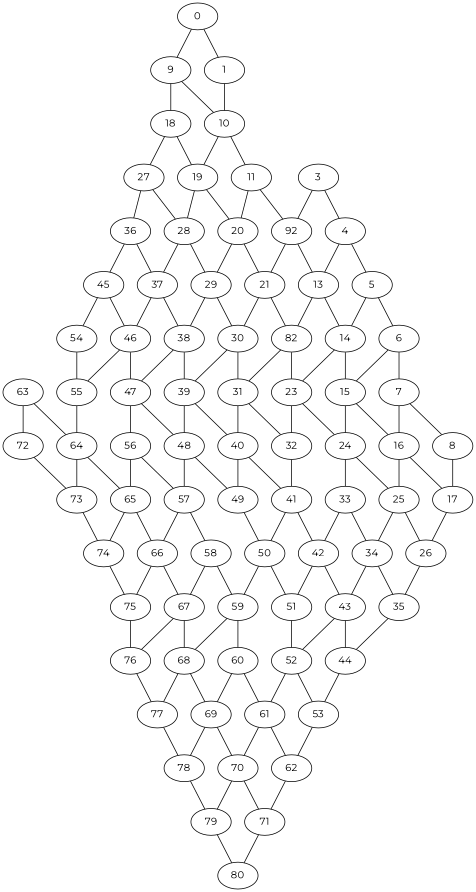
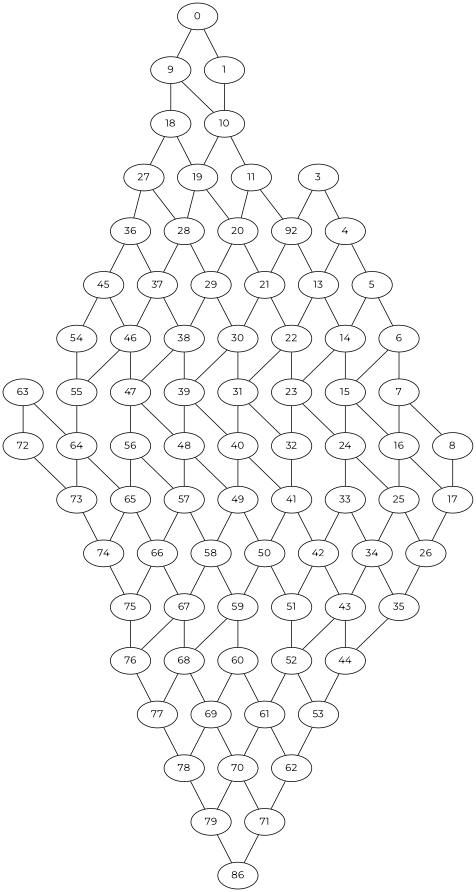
(292, 339) -> (292, 339)
none -> (224, 527)
(238, 876) -> (238, 876)
